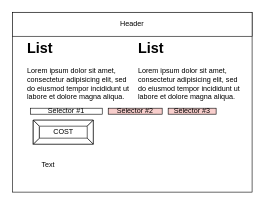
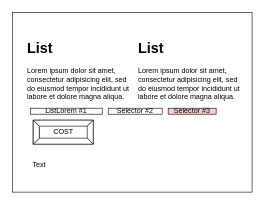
(132, 24) -> none
(66, 111) -> (66, 111)
(135, 111) -> (135, 111)
(48, 165) -> (39, 165)
